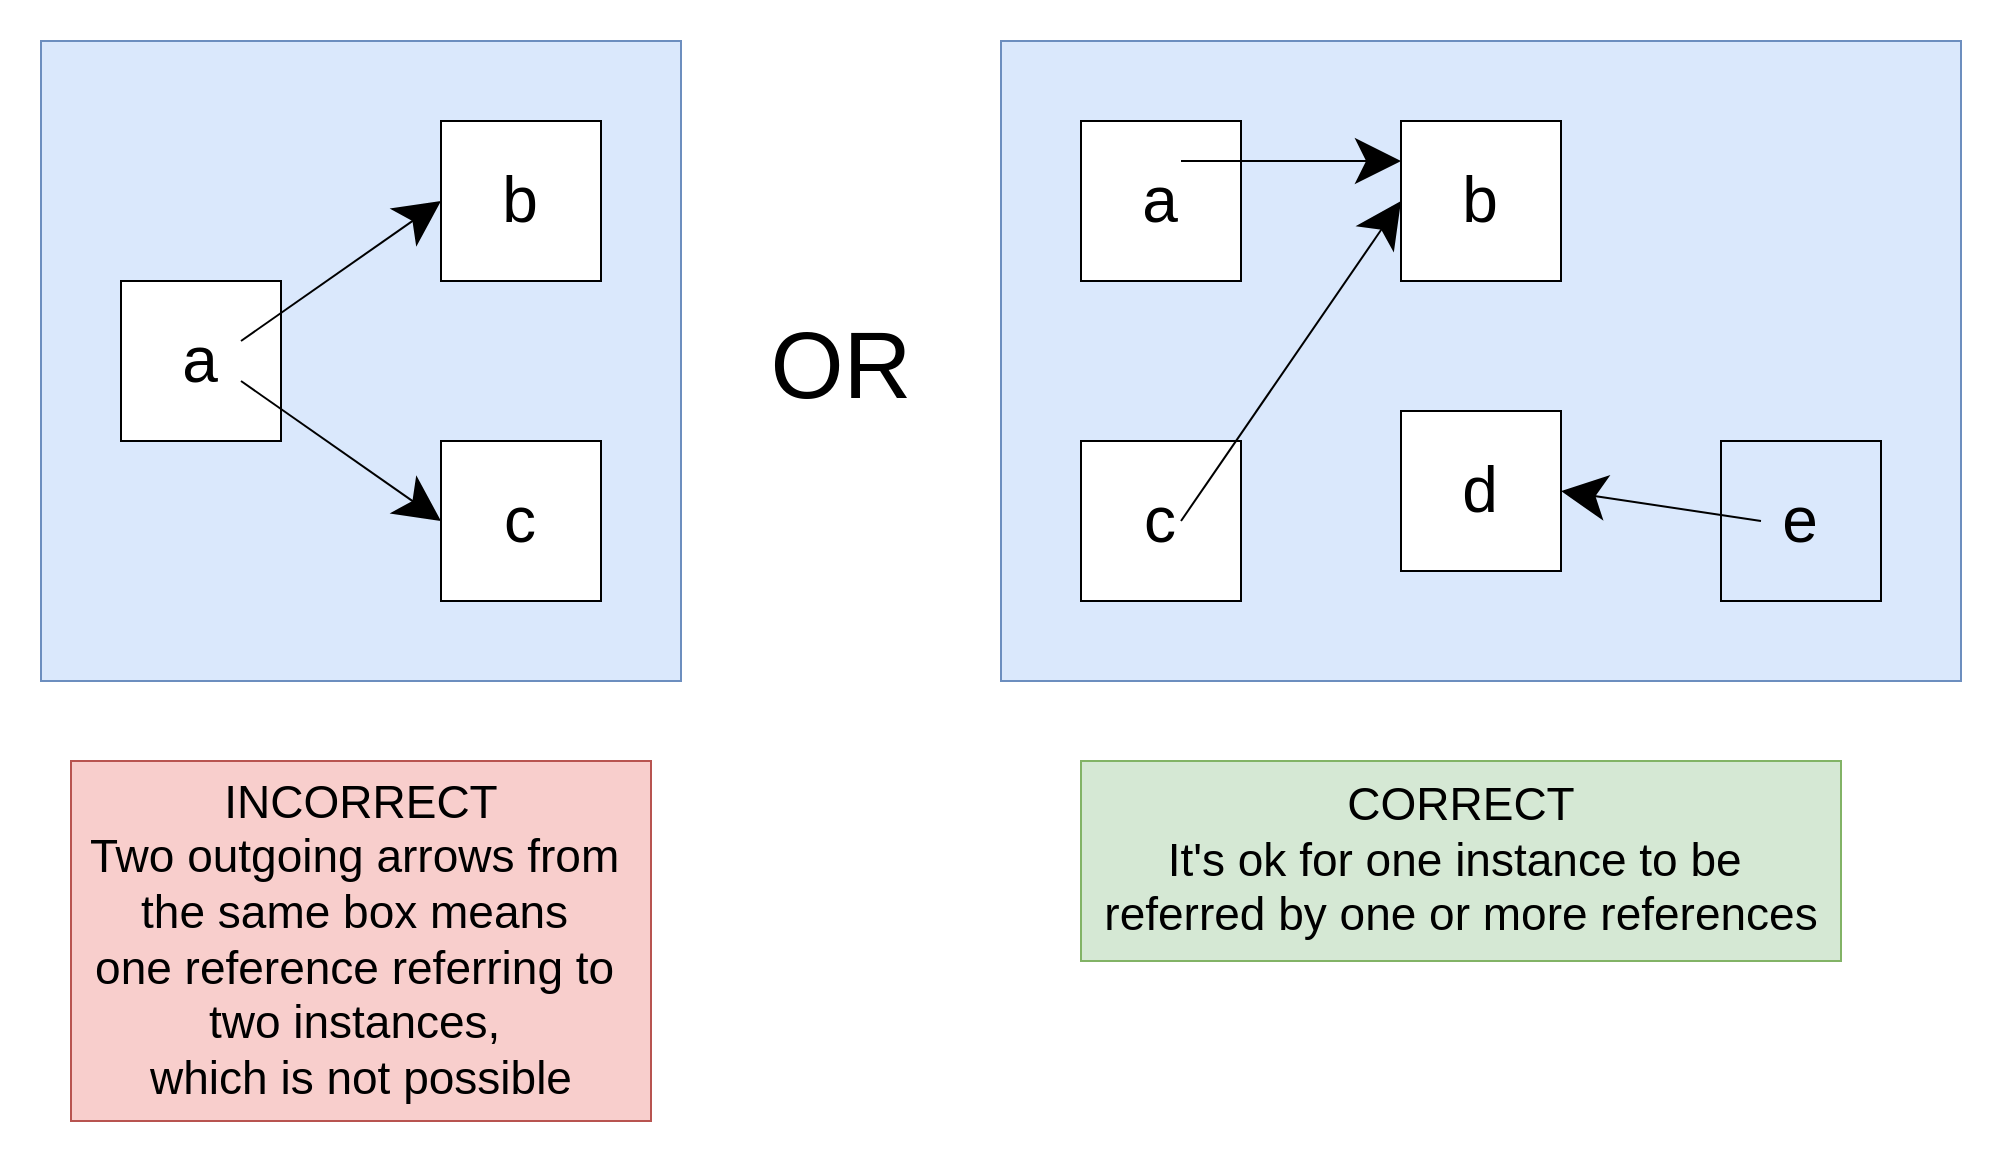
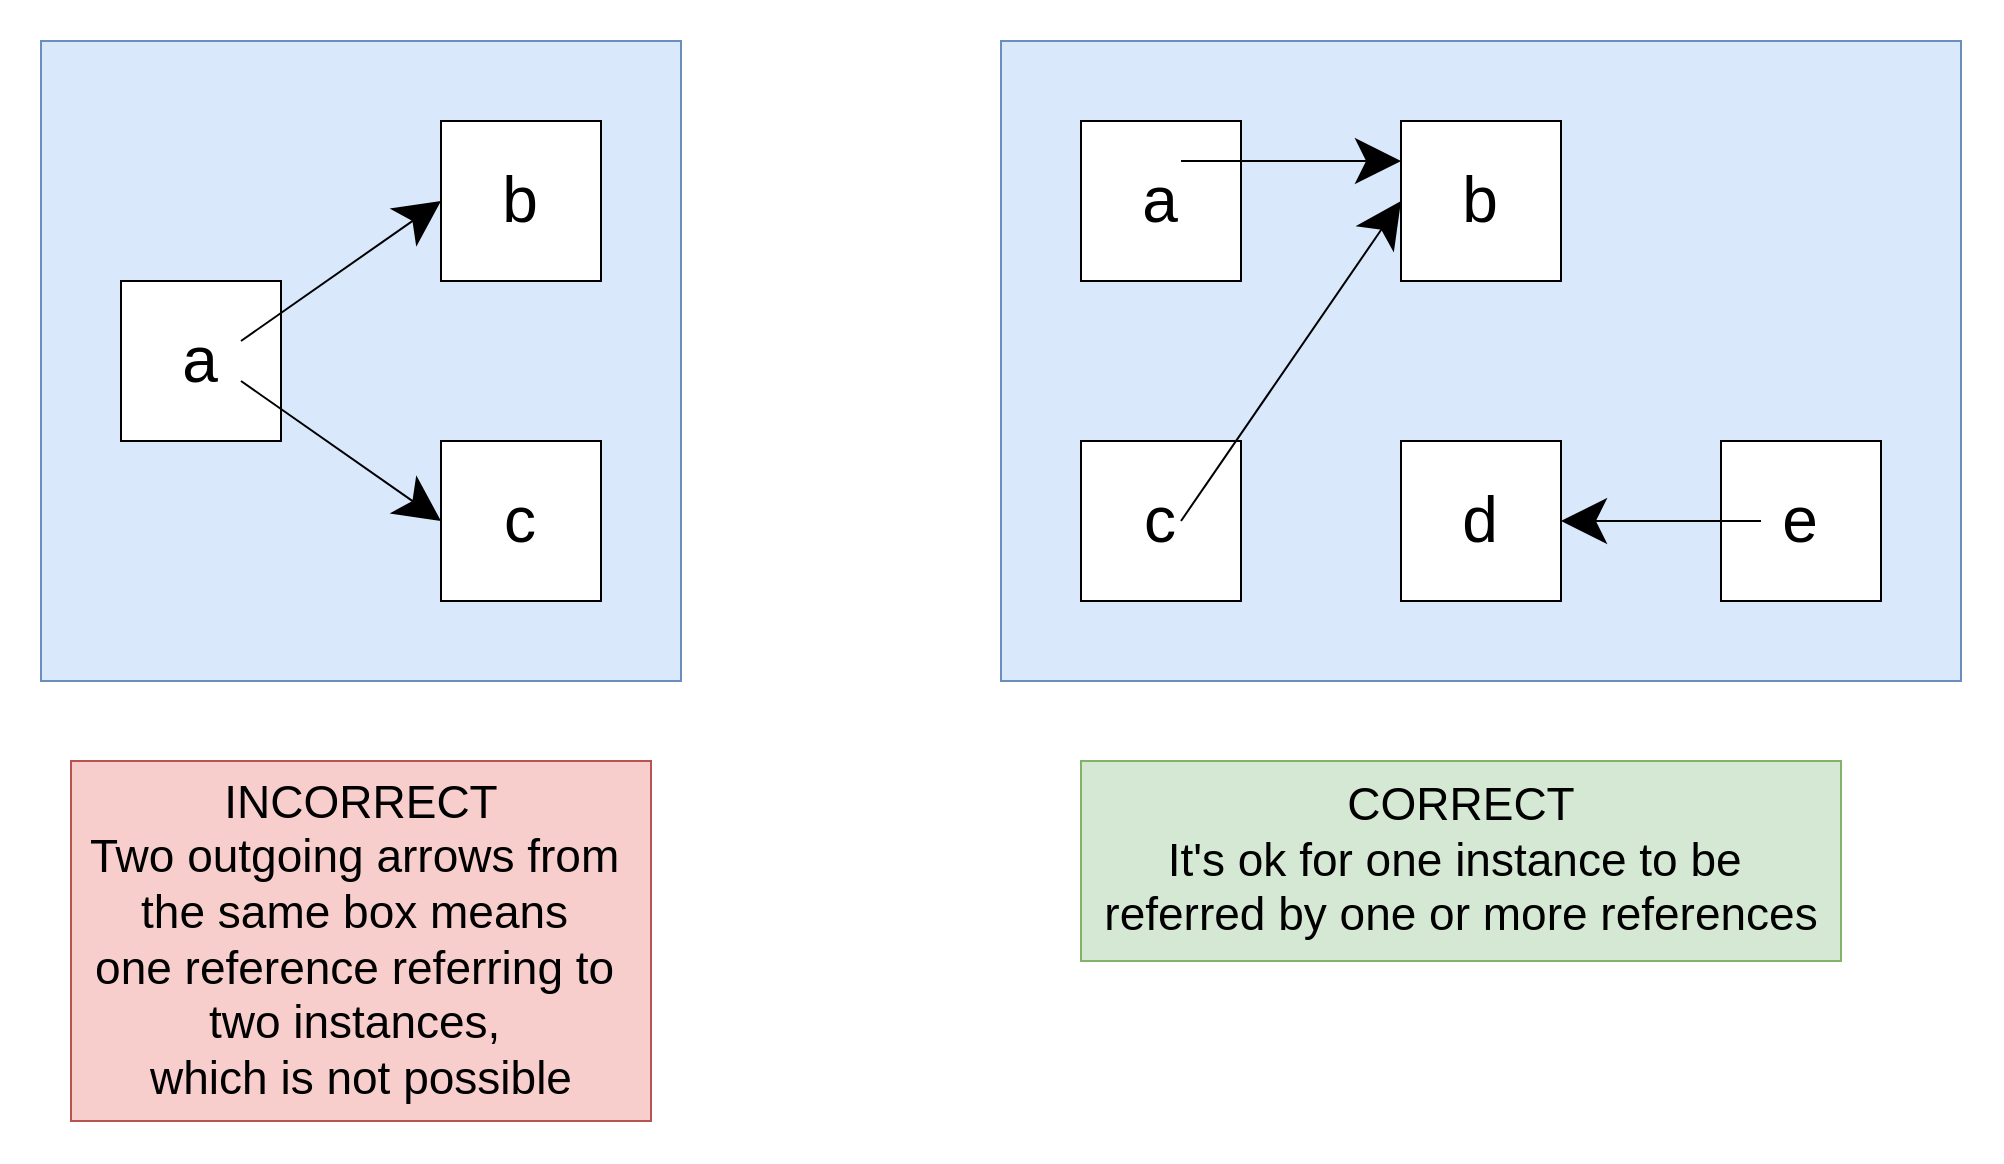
(841, 367) -> none
(1481, 491) -> (1481, 521)
(1801, 521) -> (1801, 521)
